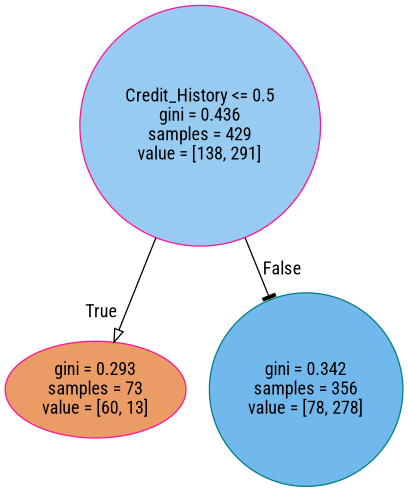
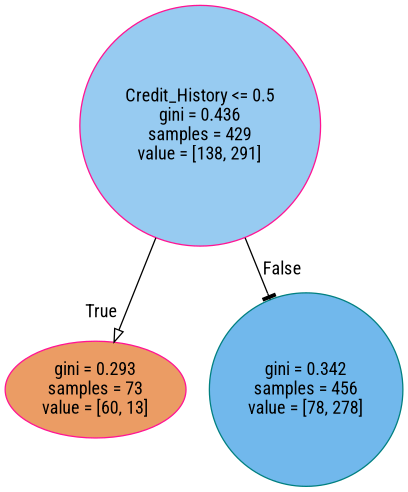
(306, 390) -> (306, 390)
